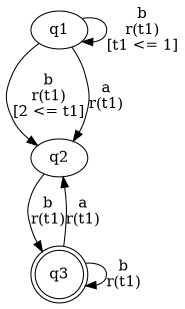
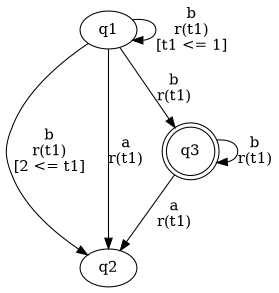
(28, 207) -> (145, 83)
